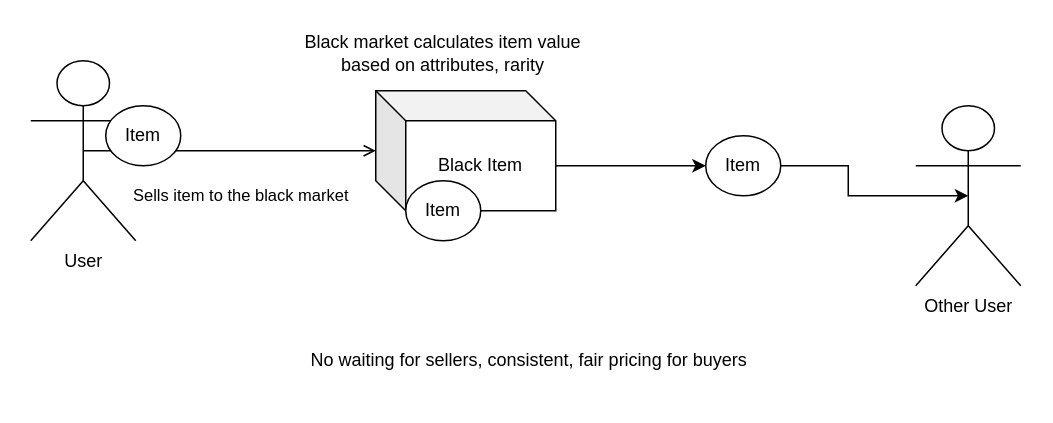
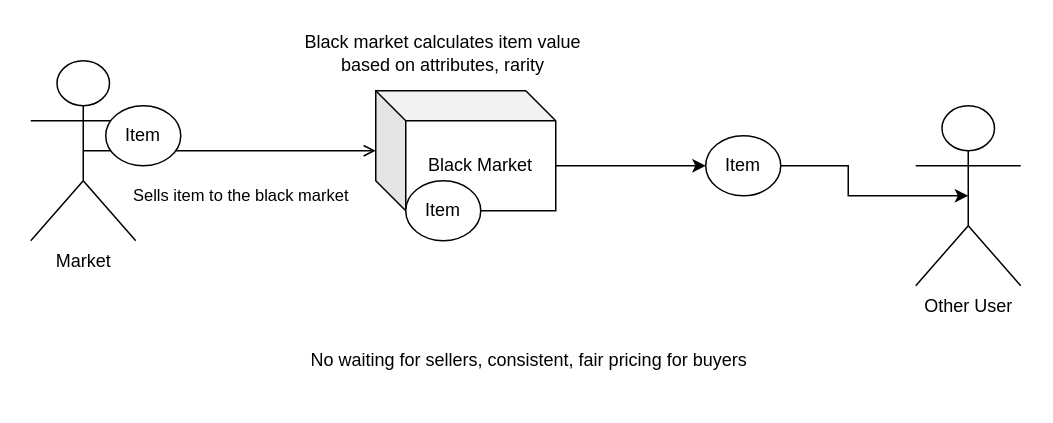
(481, 166) -> (481, 166)
(84, 262) -> (84, 262)
